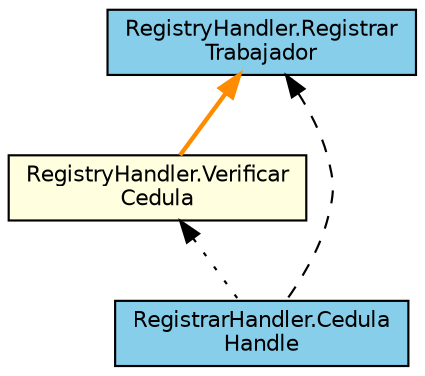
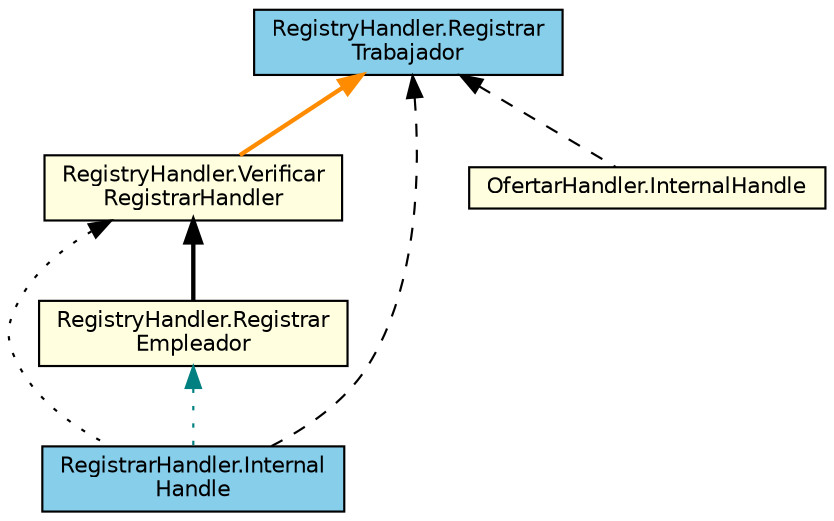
(157, 188) -> (193, 188)
none -> (647, 188)
none -> (193, 333)
(262, 333) -> (193, 479)
